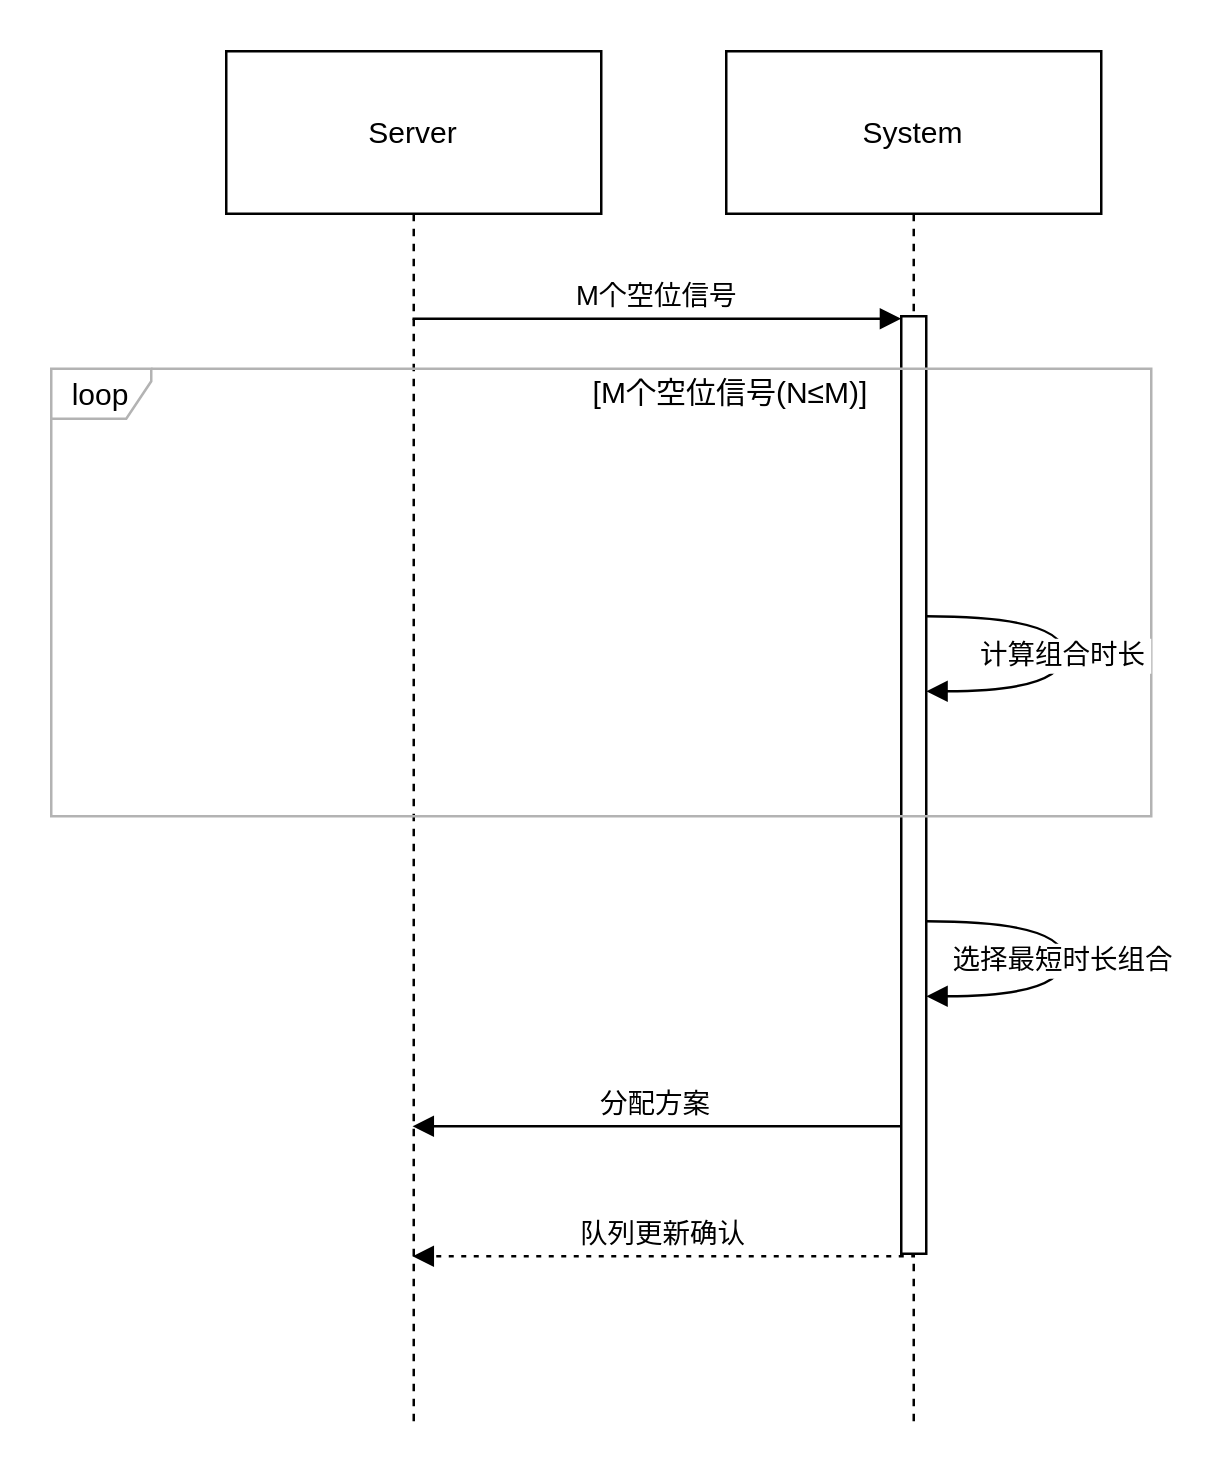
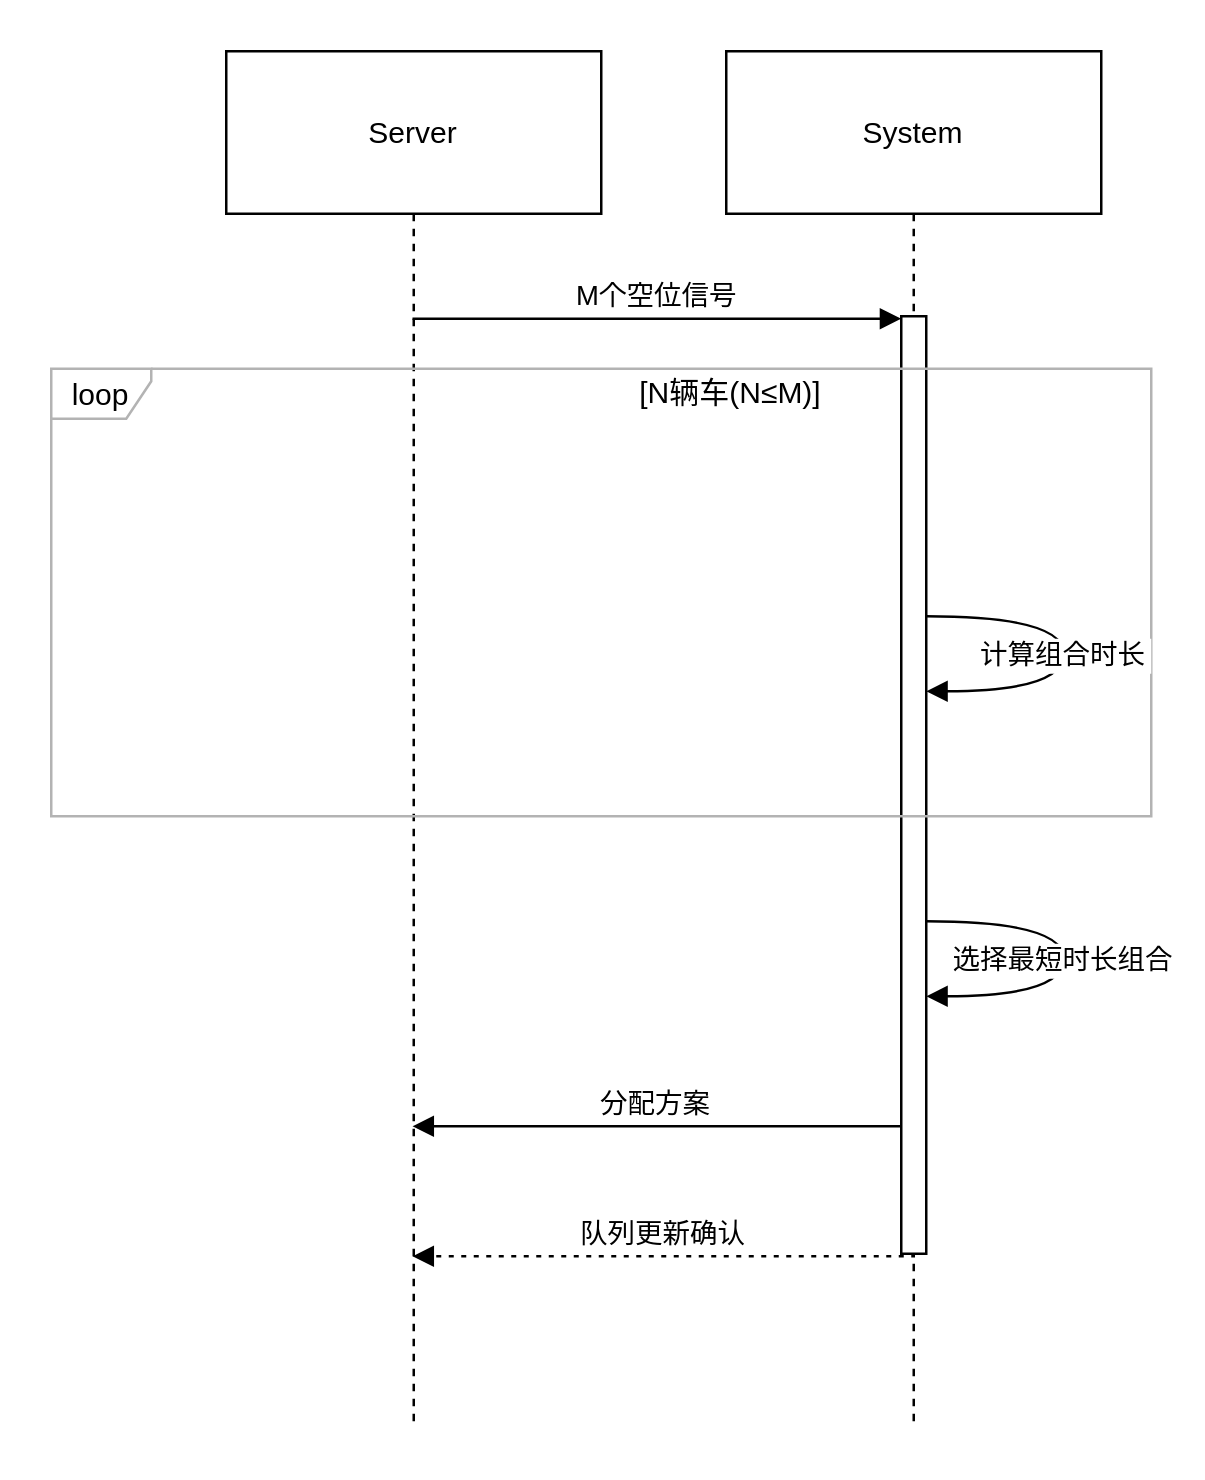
(731, 394) -> (731, 394)
